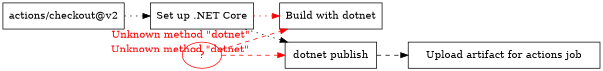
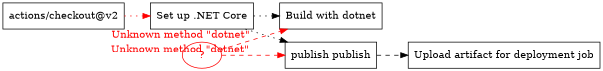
(134, 16) -> (134, 16)
(263, 16) -> (263, 16)
(331, 55) -> (331, 55)
(504, 55) -> (504, 55)
